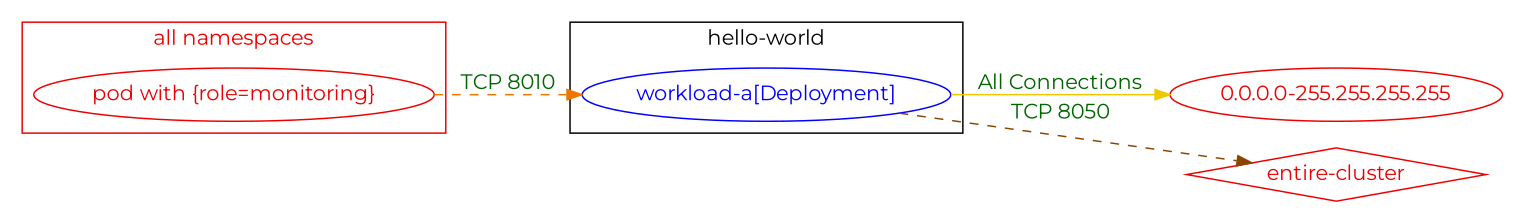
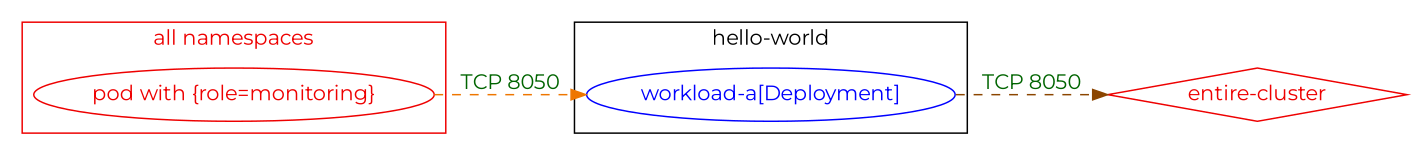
(508, 84) -> (510, 84)
(1336, 95) -> none
